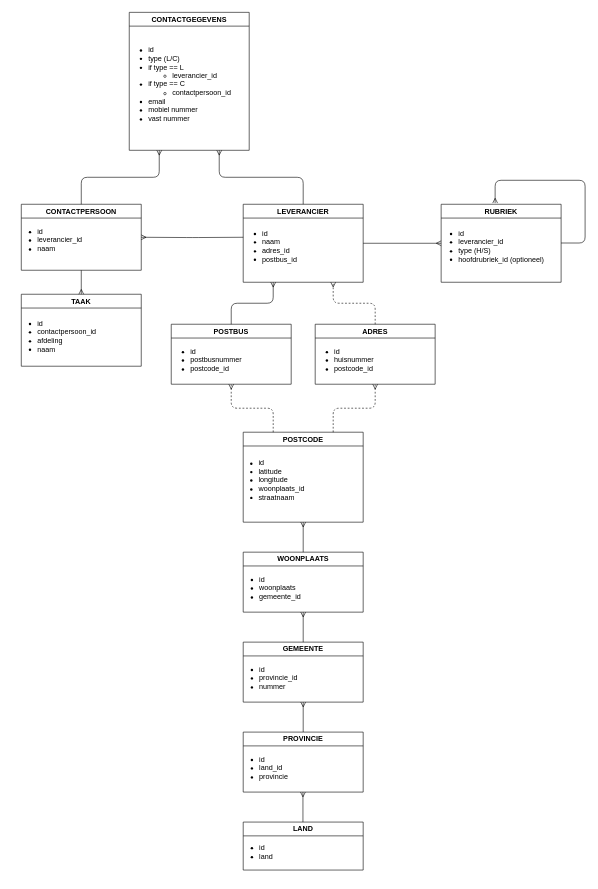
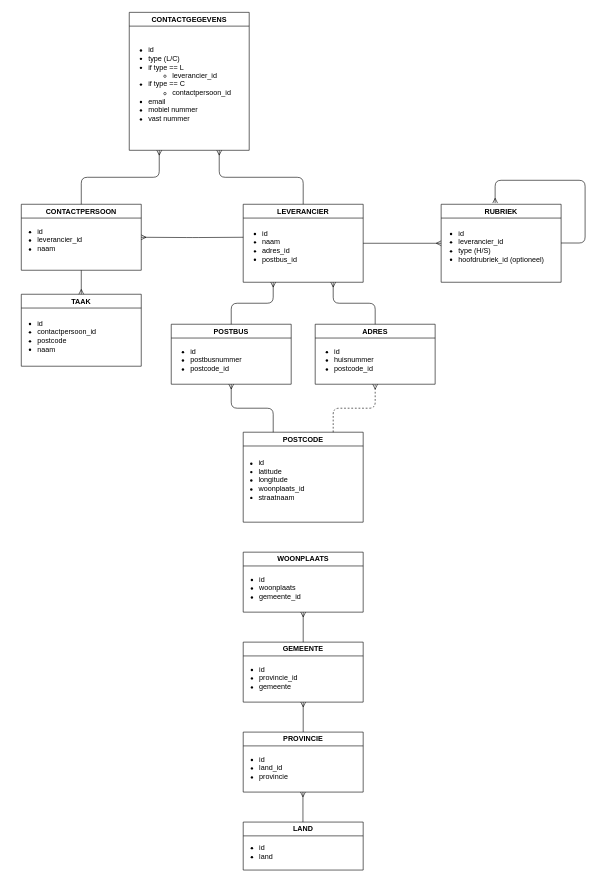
(355, 303) -> (355, 303)
(47, 336) -> (47, 336)
(253, 408) -> (253, 408)
(303, 538) -> none
(257, 678) -> (257, 678)
